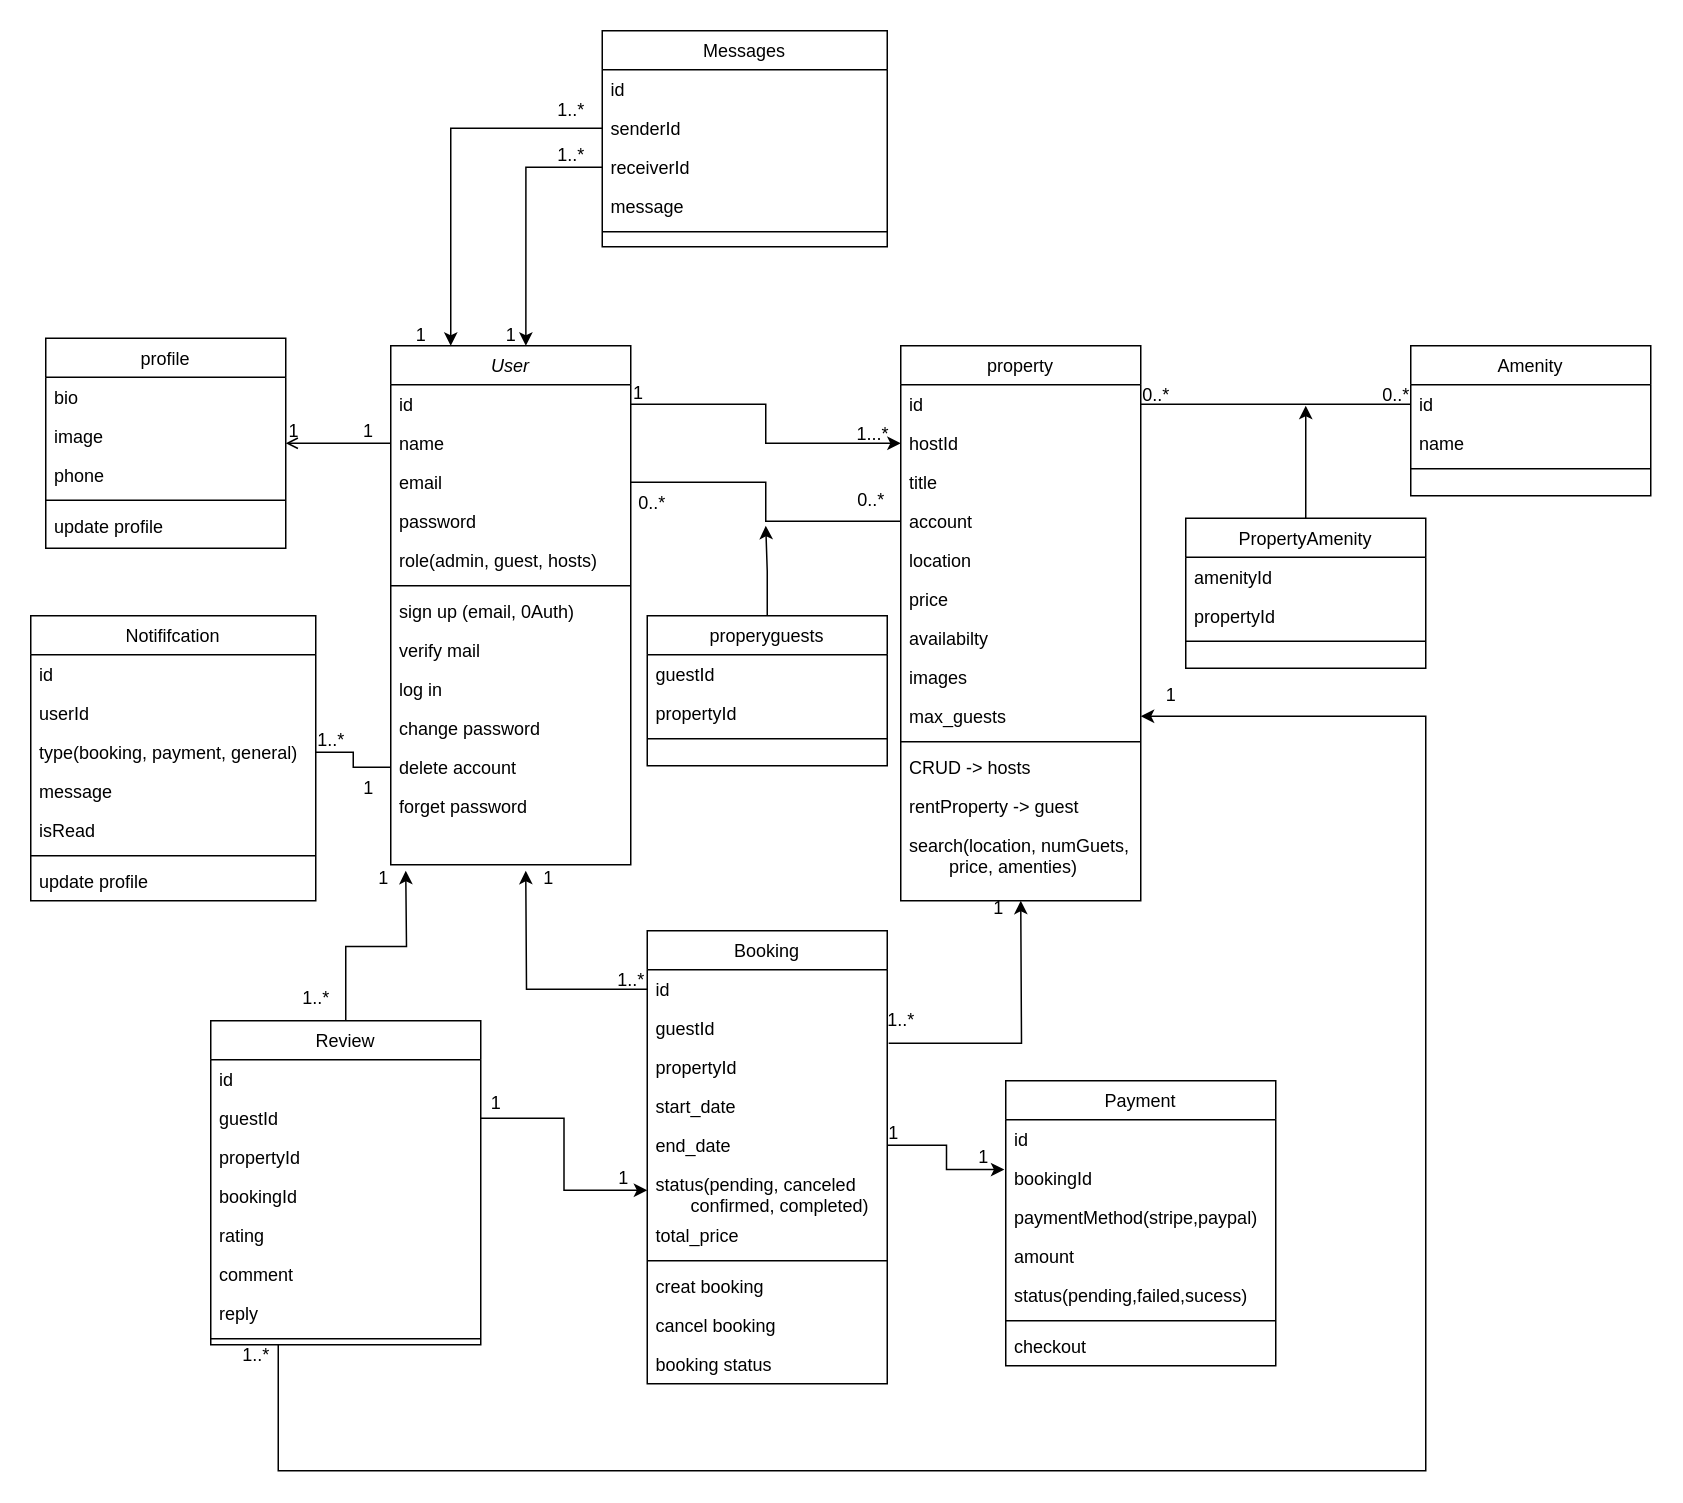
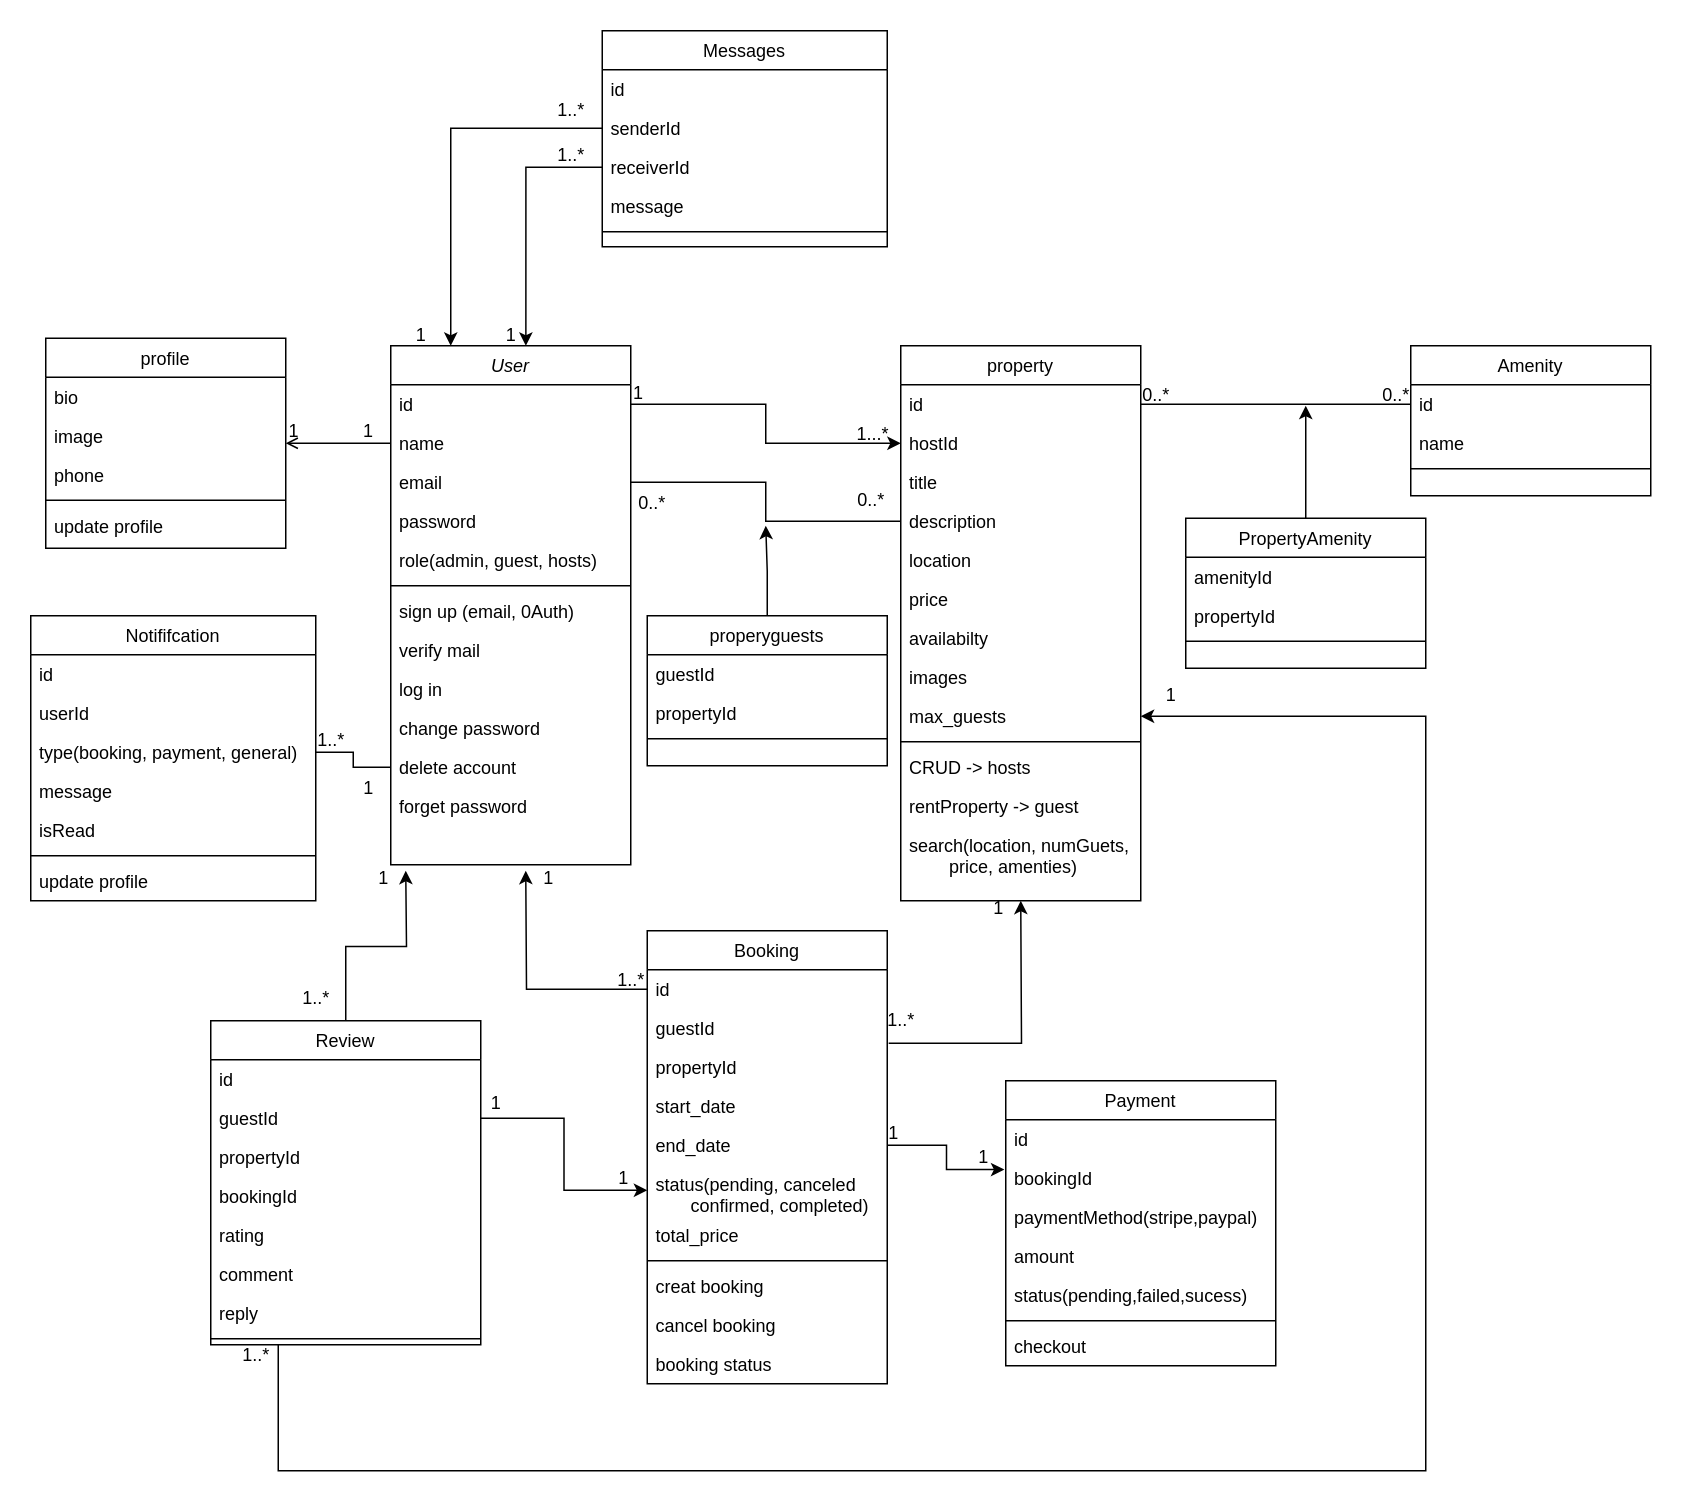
(944, 522) -> (960, 522)
